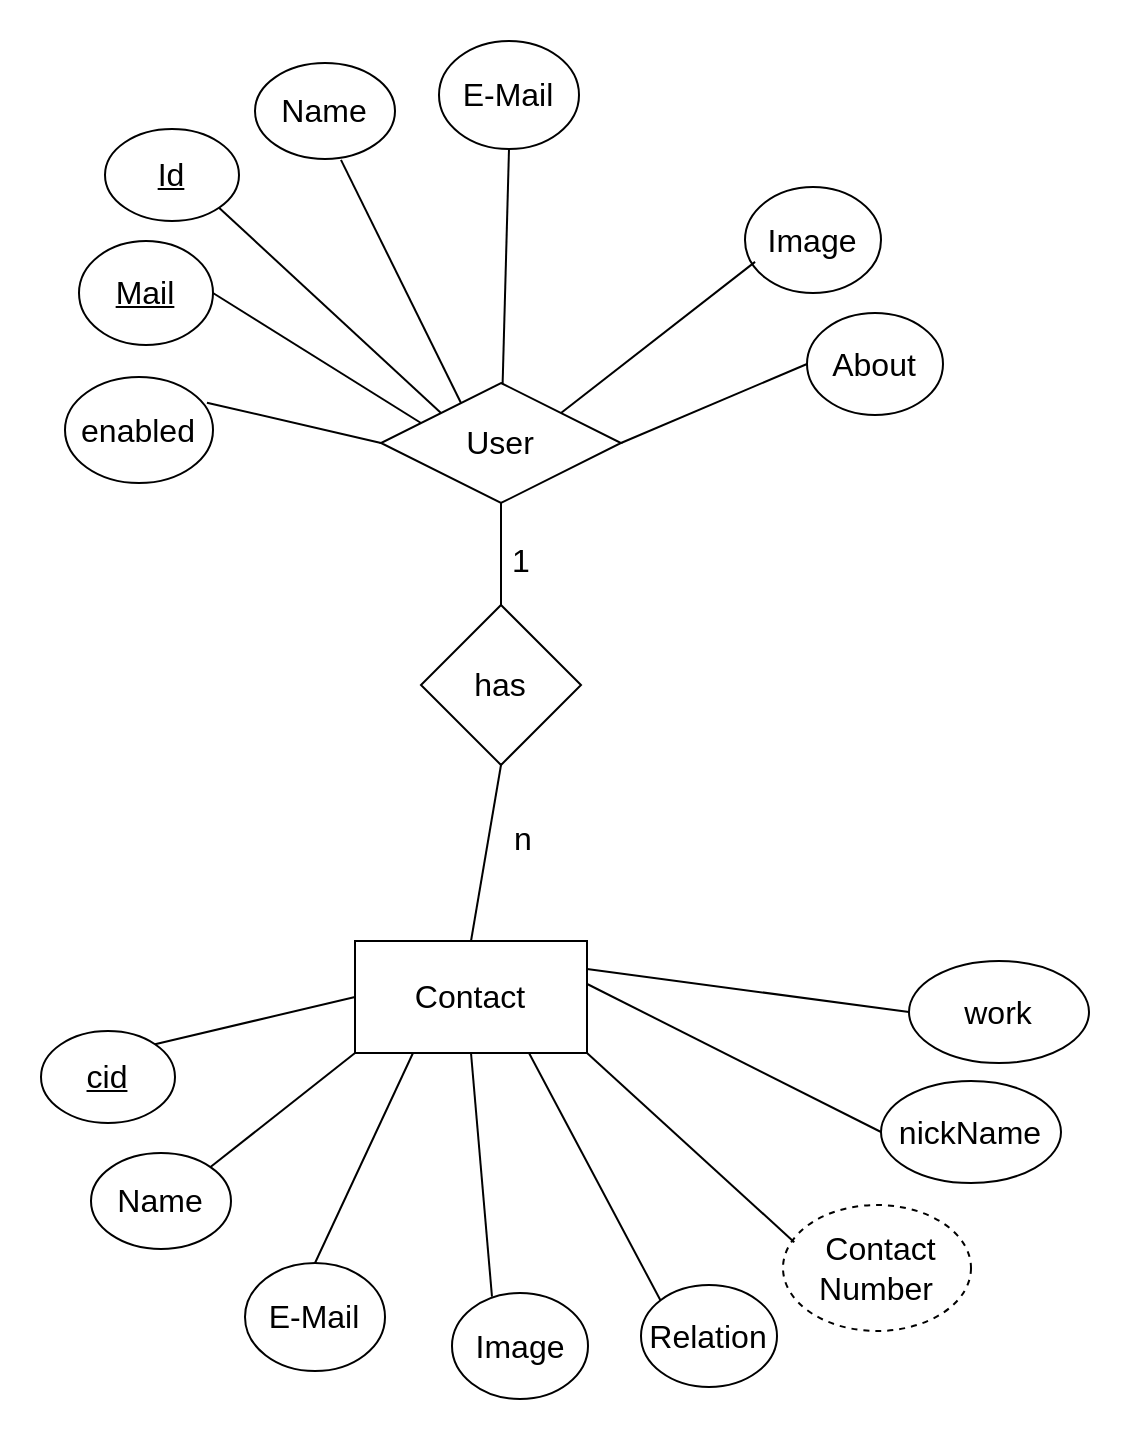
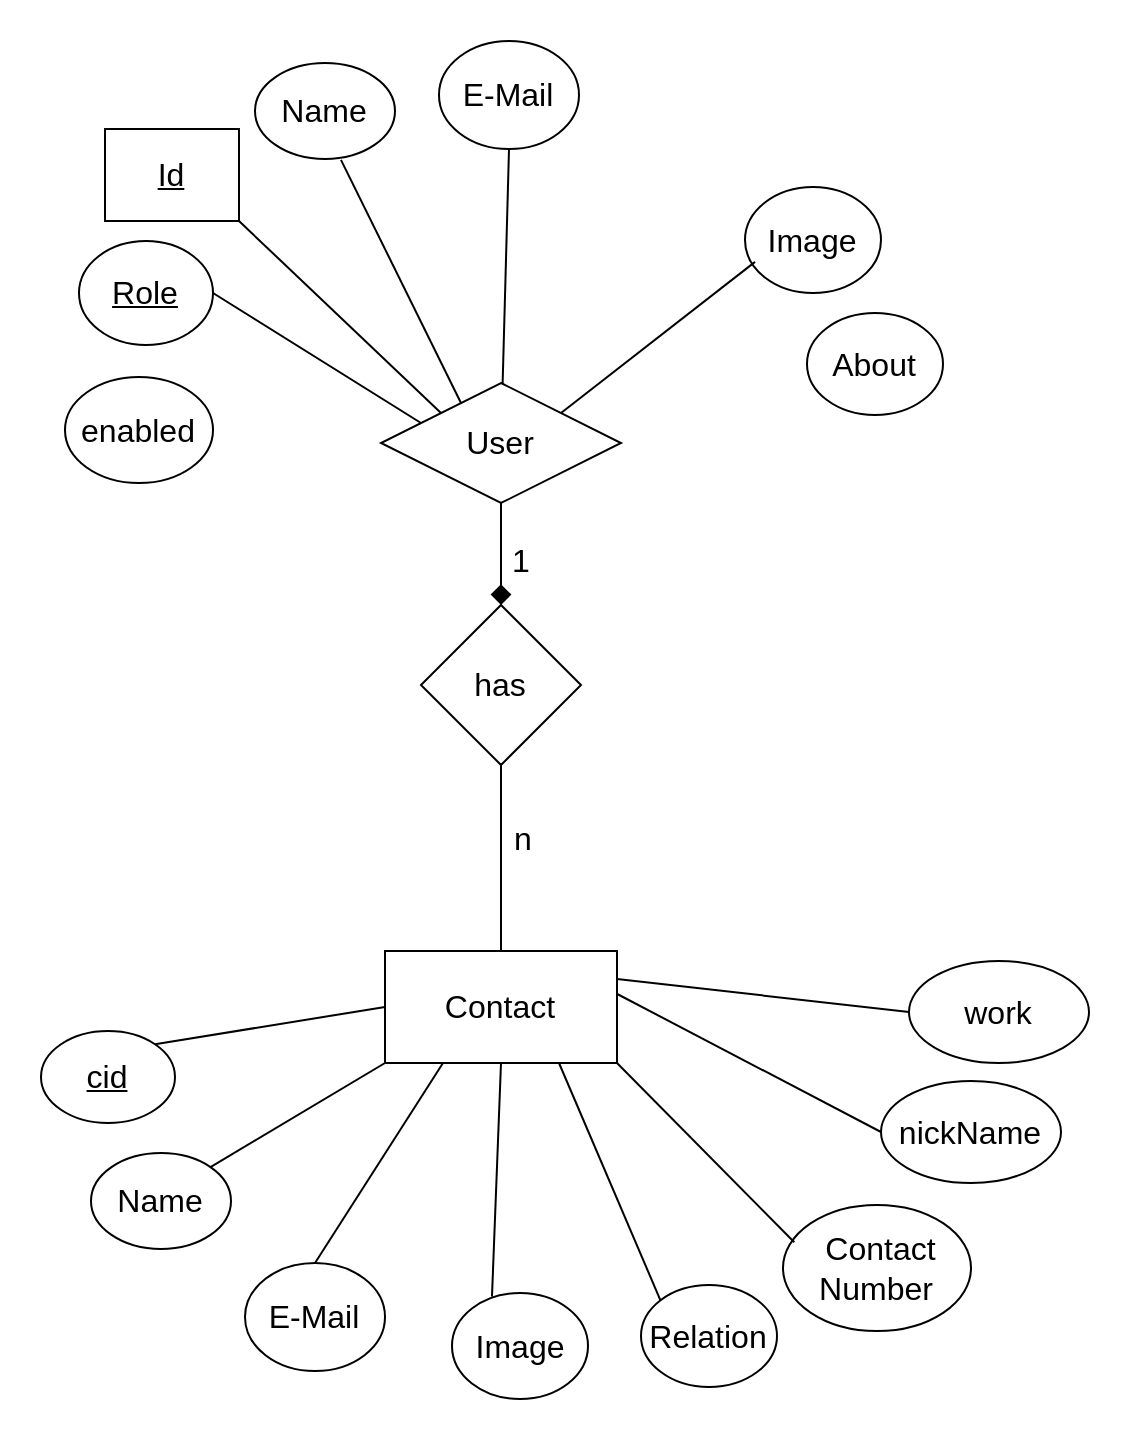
(172, 175) -> (172, 175)
(146, 293) -> (146, 293)
(714, 404) -> none
(294, 423) -> none
(501, 594) -> (501, 585)
(471, 997) -> (501, 1007)
(877, 1268) -> (877, 1268)
